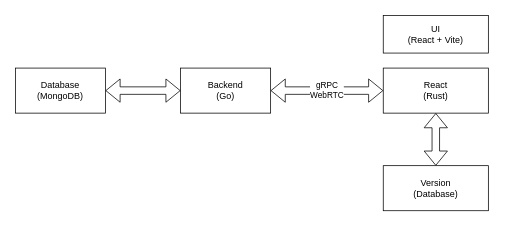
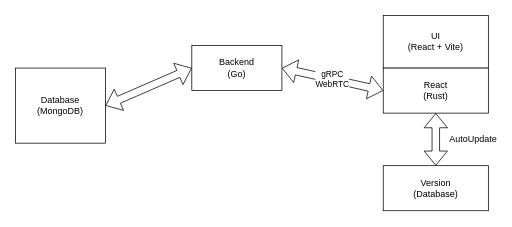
(435, 34) -> (435, 42)
(60, 90) -> (60, 105)
(225, 90) -> (237, 68)
none -> (473, 139)
